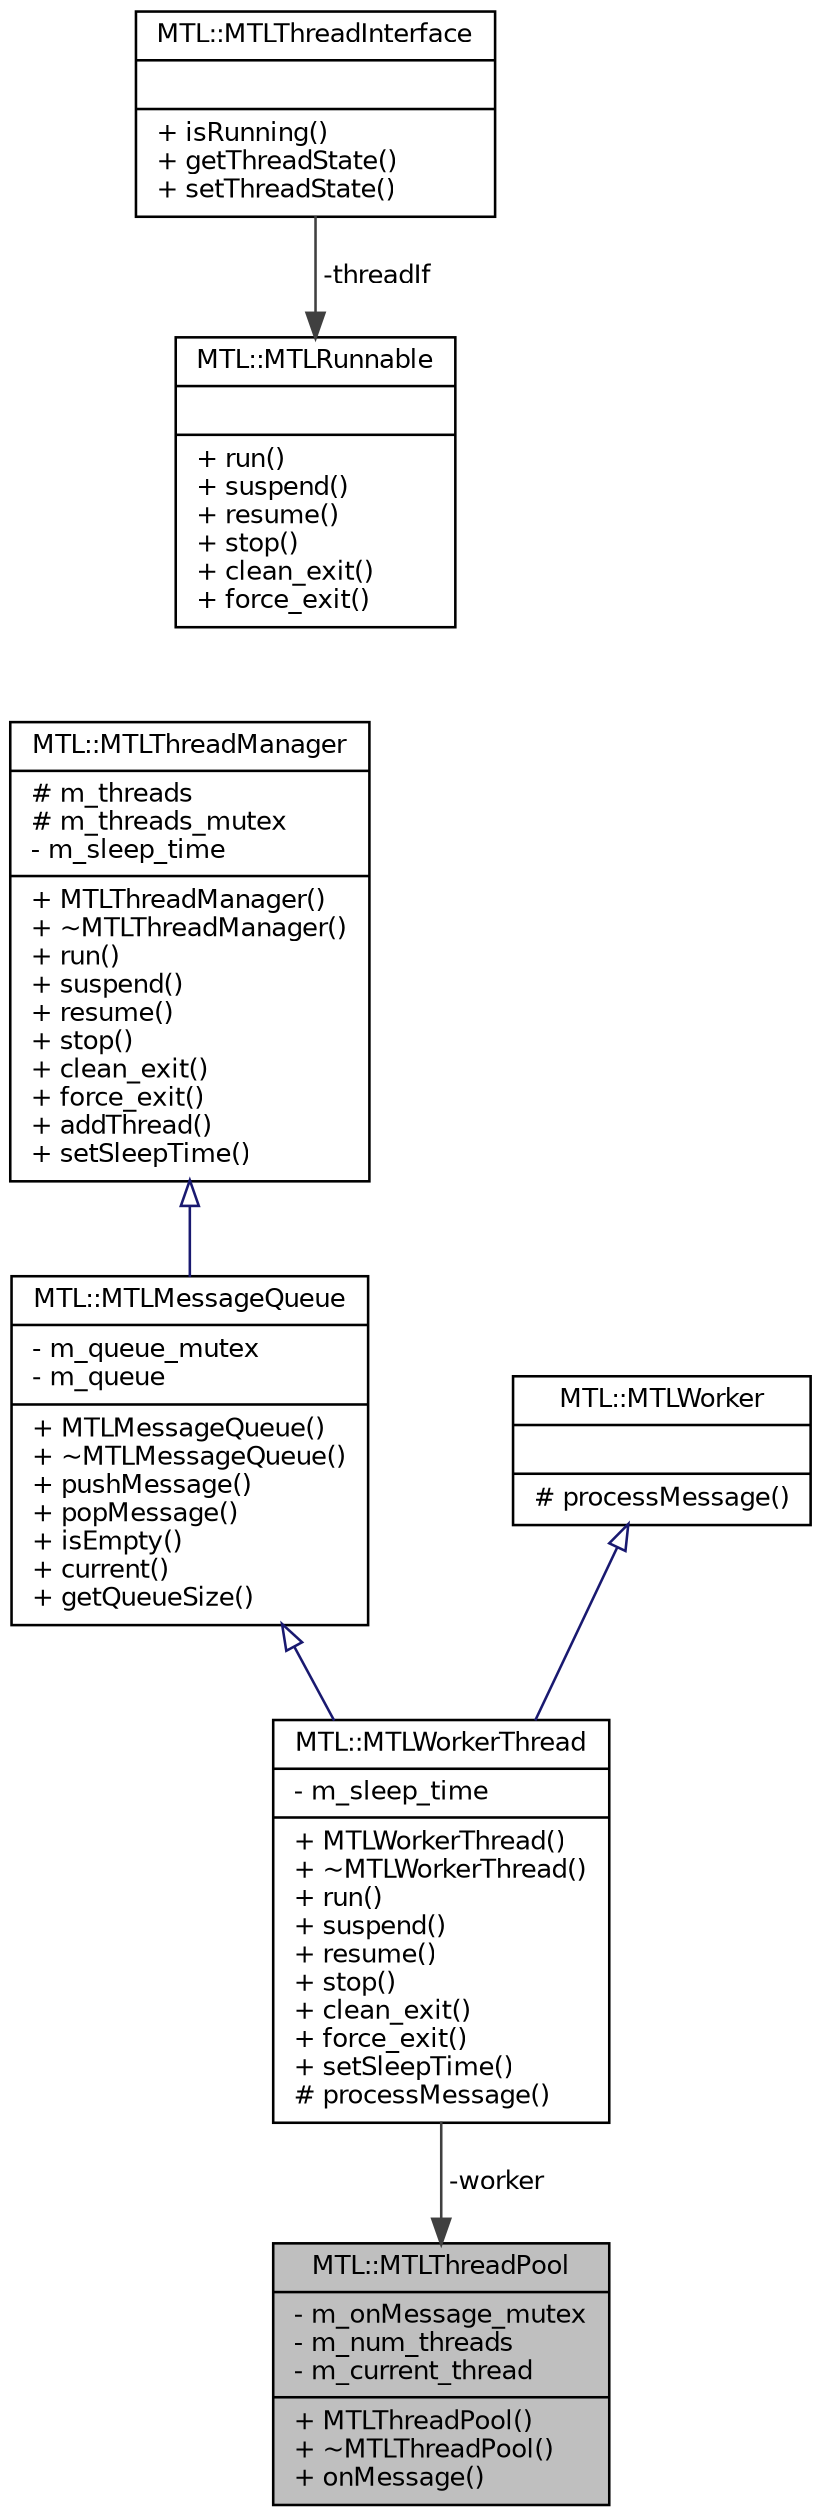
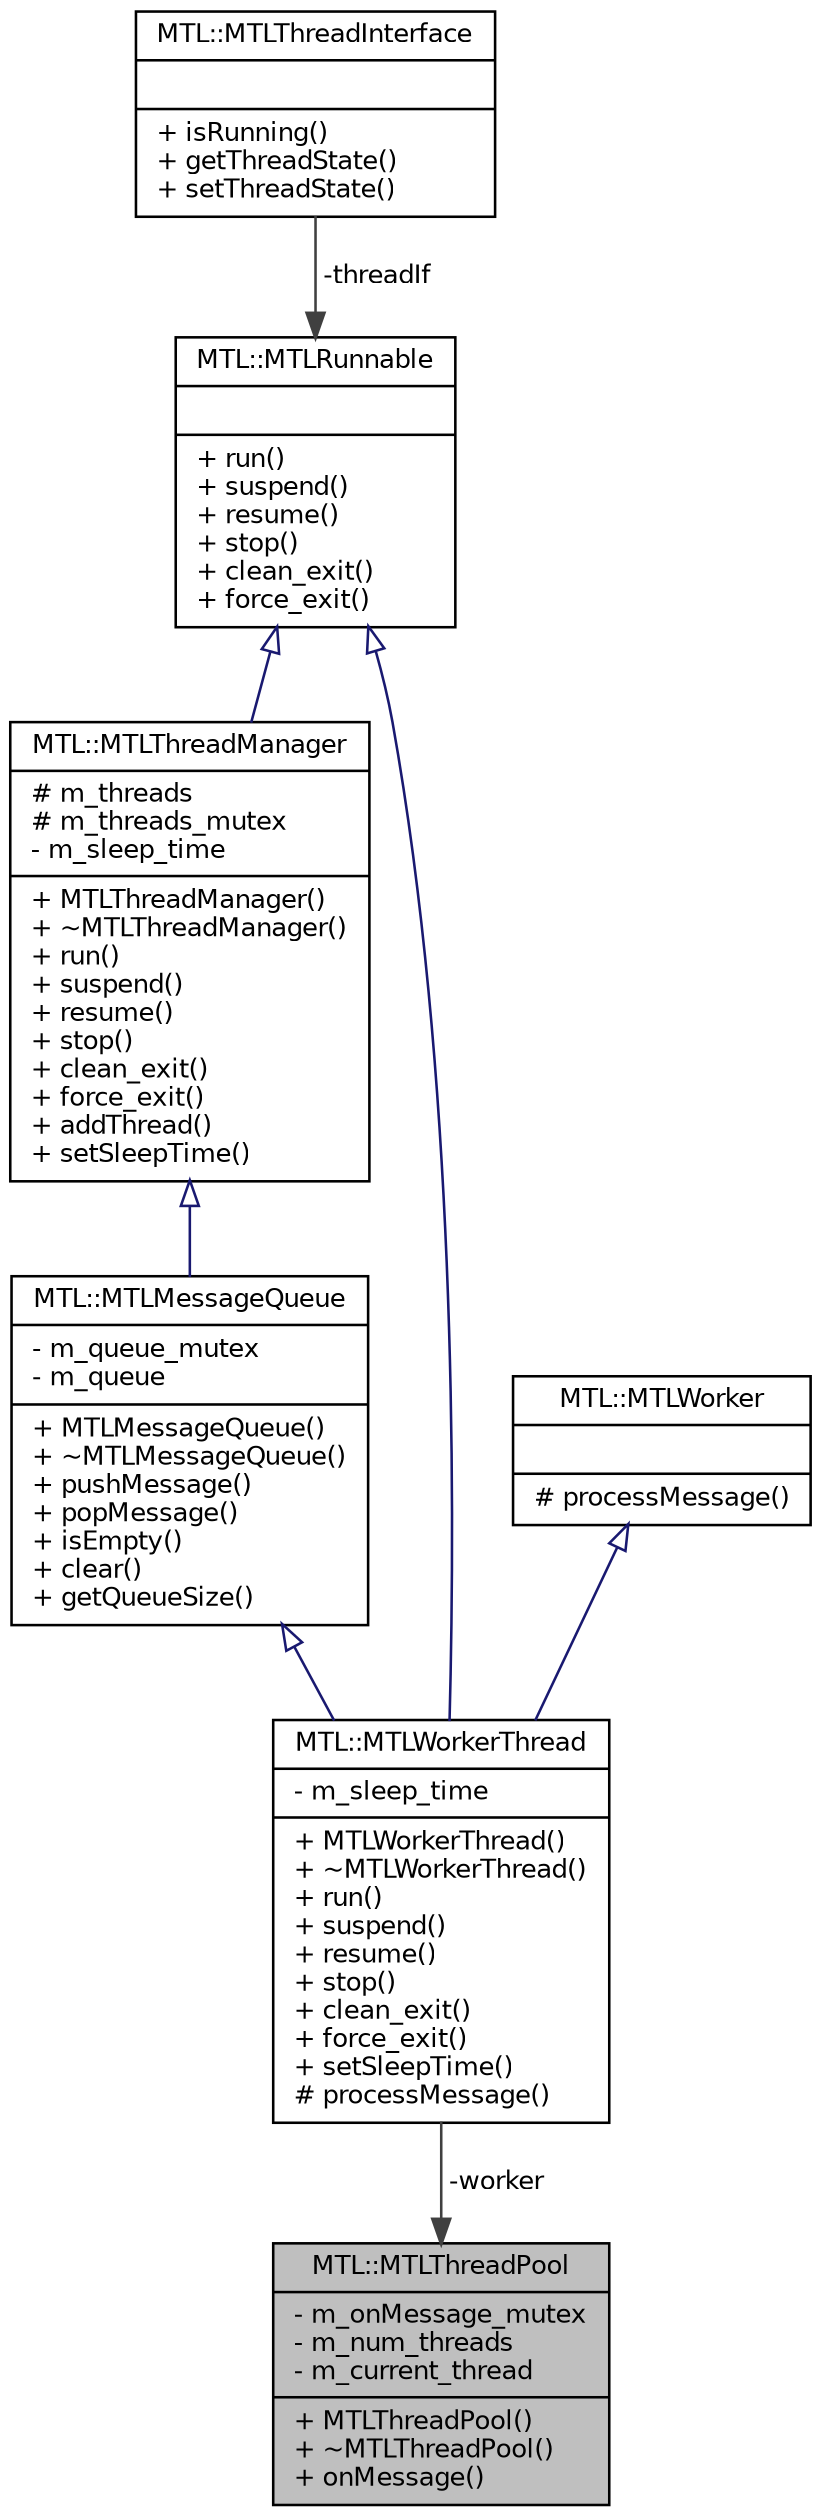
none -> (261, 687)
none -> (443, 1184)
(101, 1570) -> (87, 1570)
